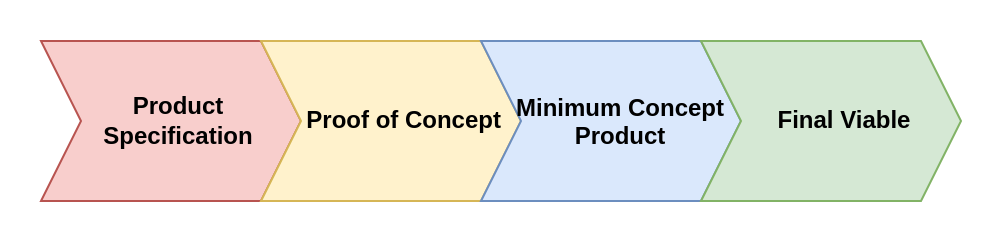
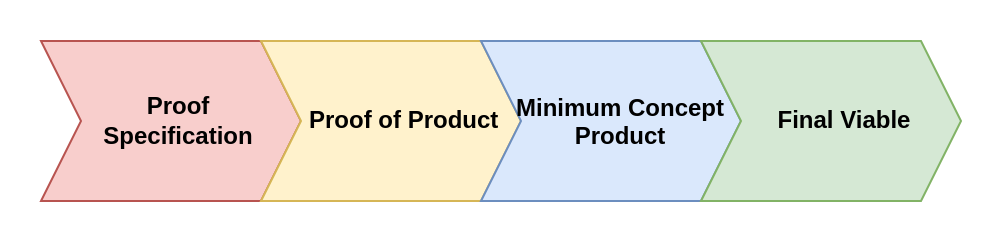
(179, 121) -> (179, 121)
(408, 121) -> (408, 121)
